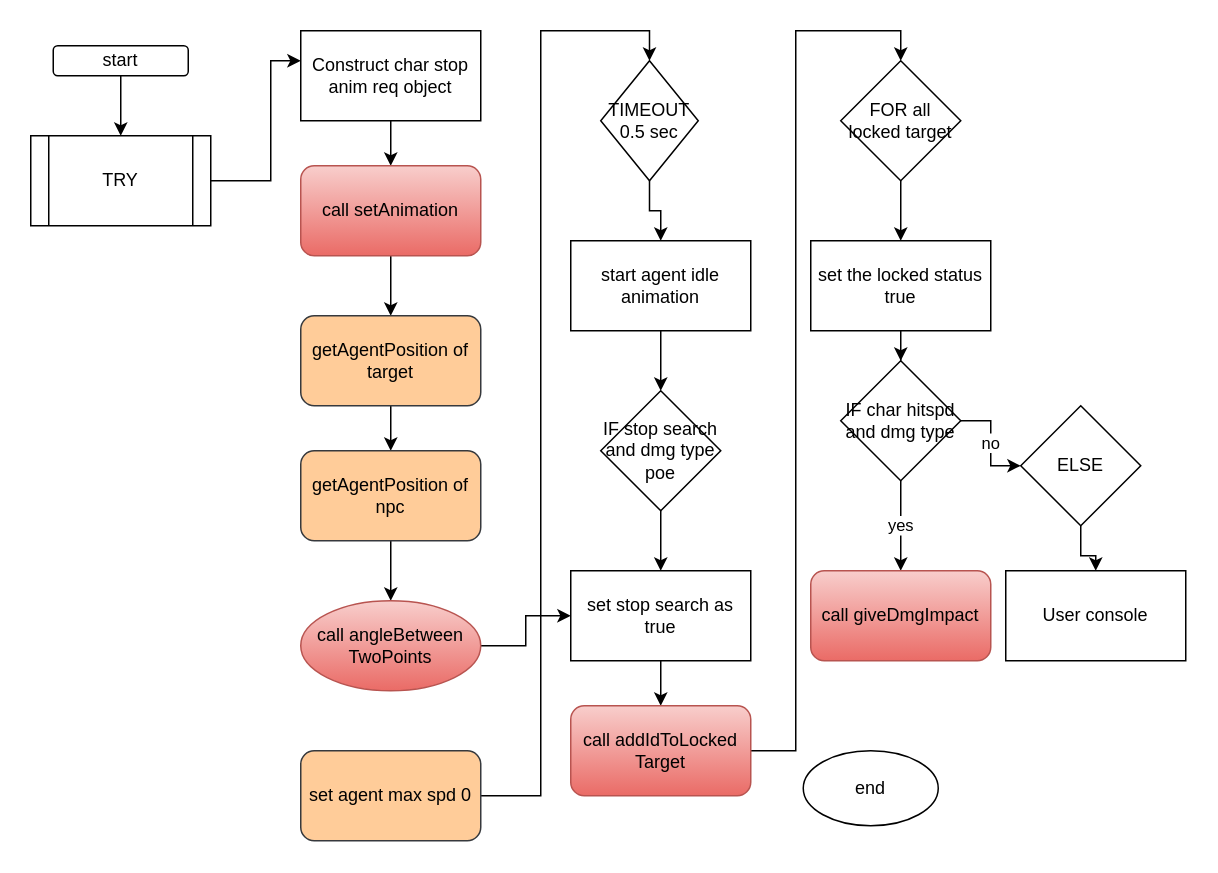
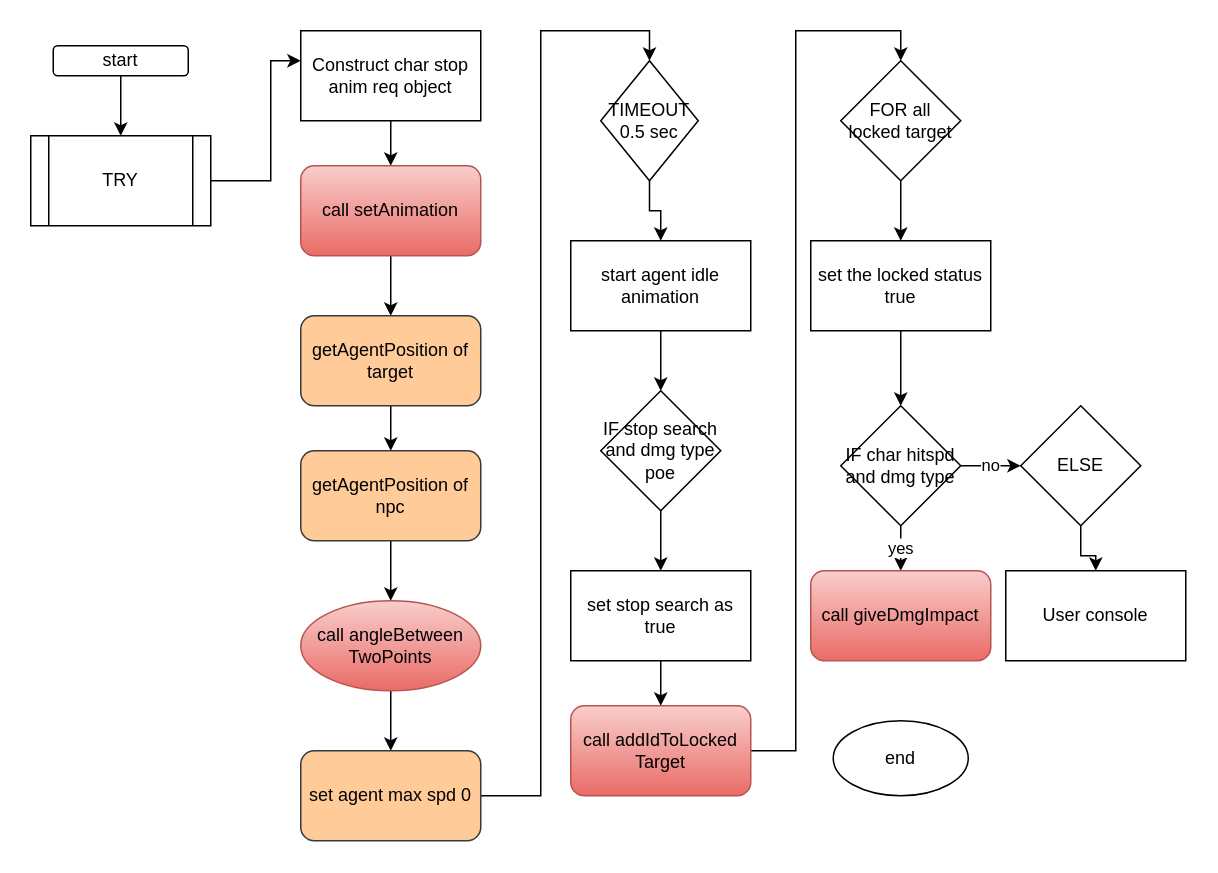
(901, 421) -> (901, 466)
(526, 636) -> (391, 716)
(871, 788) -> (901, 758)
